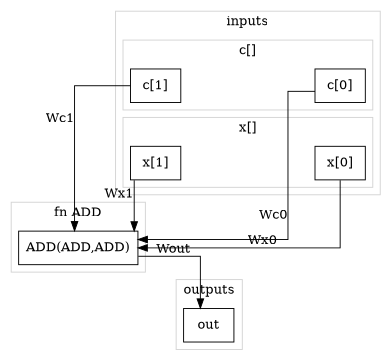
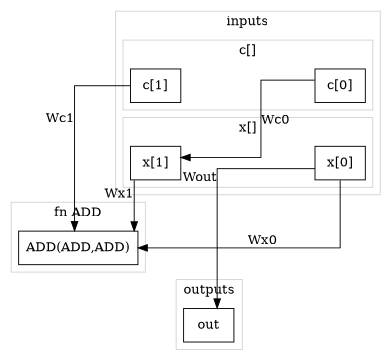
(288, 222) -> (261, 127)
(191, 256) -> (217, 179)
